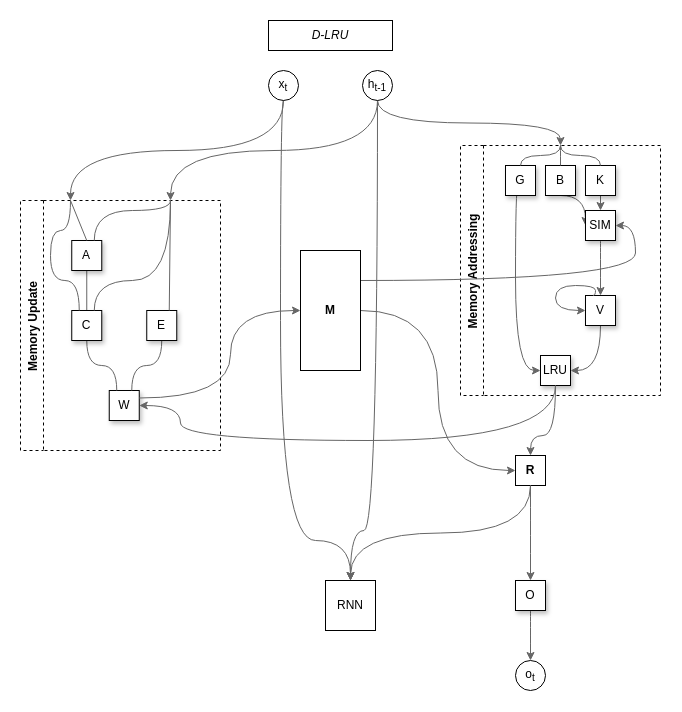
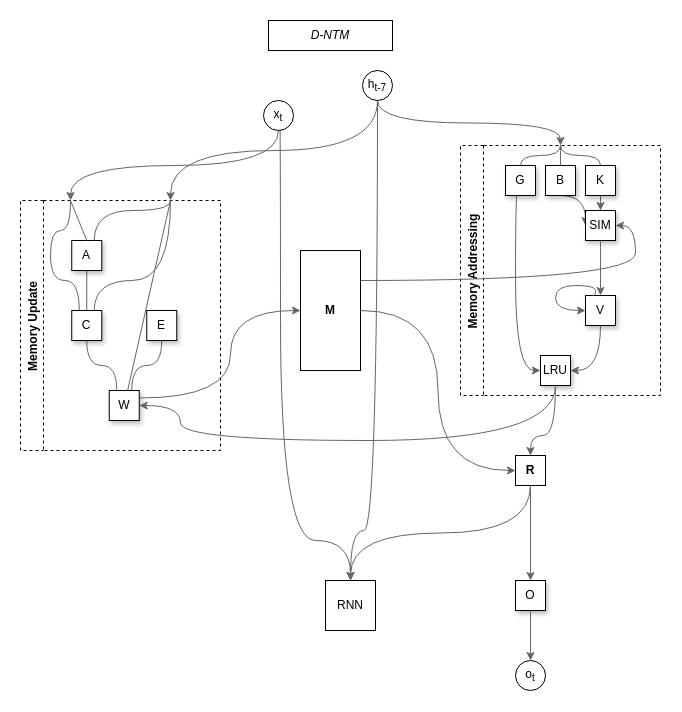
(331, 36) -> (331, 36)
(284, 86) -> (279, 116)
(378, 86) -> (378, 86)
(170, 268) -> (148, 300)
